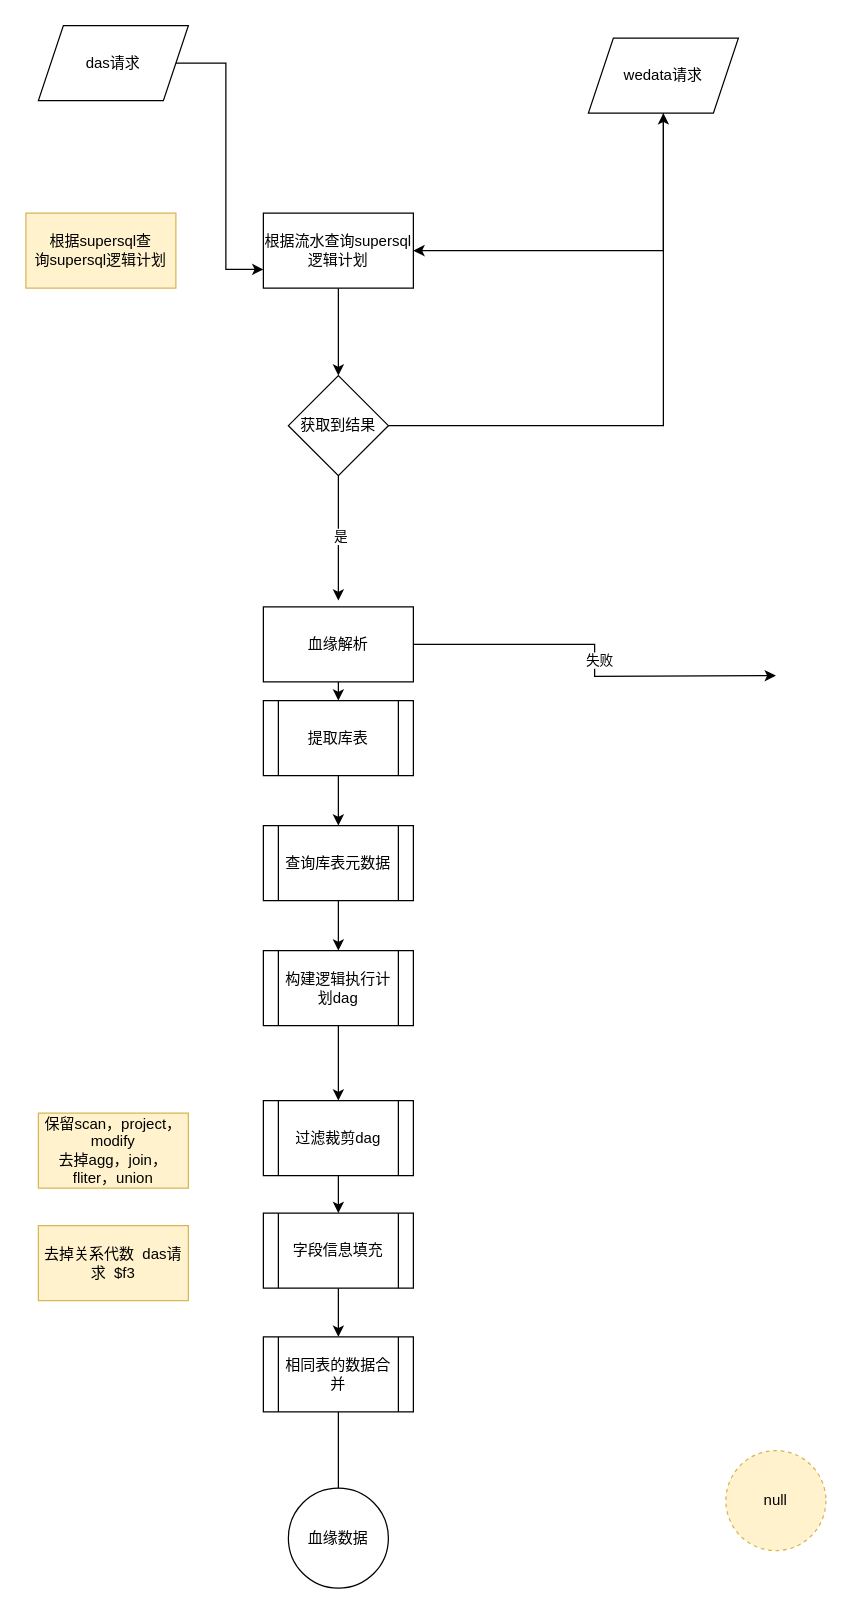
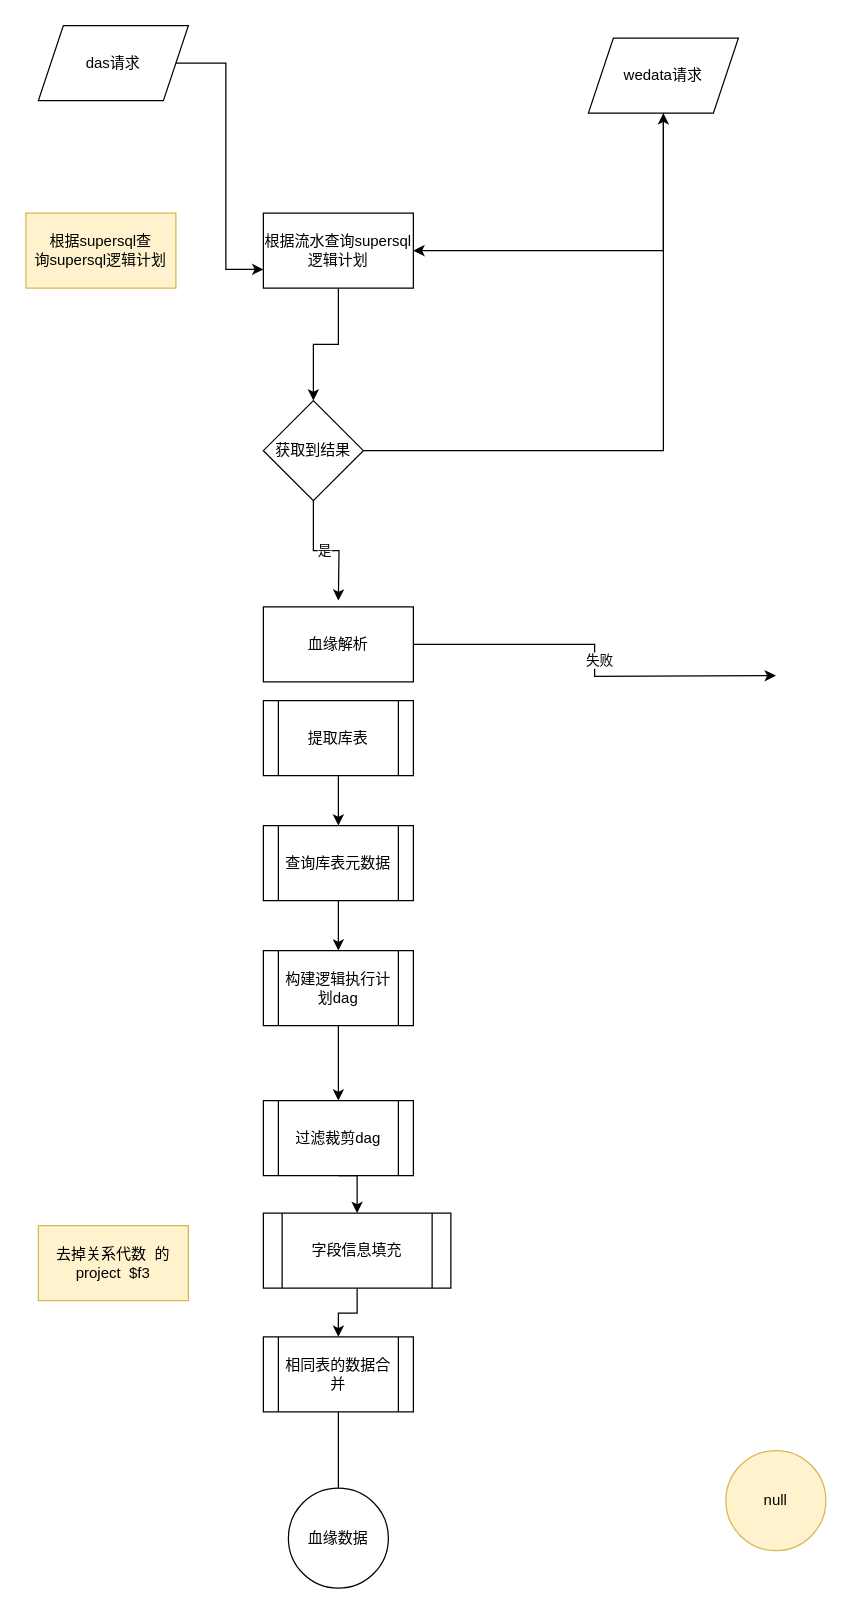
(338, 426) -> (313, 451)
(338, 687) -> none
(113, 1151) -> none
(338, 1251) -> (357, 1251)
(113, 1263) -> (113, 1263)
(776, 1501) -> (776, 1501)
